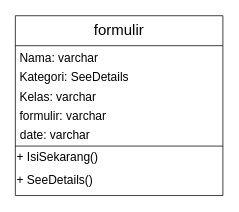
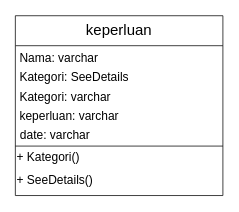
(119, 30) -> (119, 30)
(62, 97) -> (72, 97)
(70, 116) -> (75, 116)
(64, 157) -> (54, 157)
